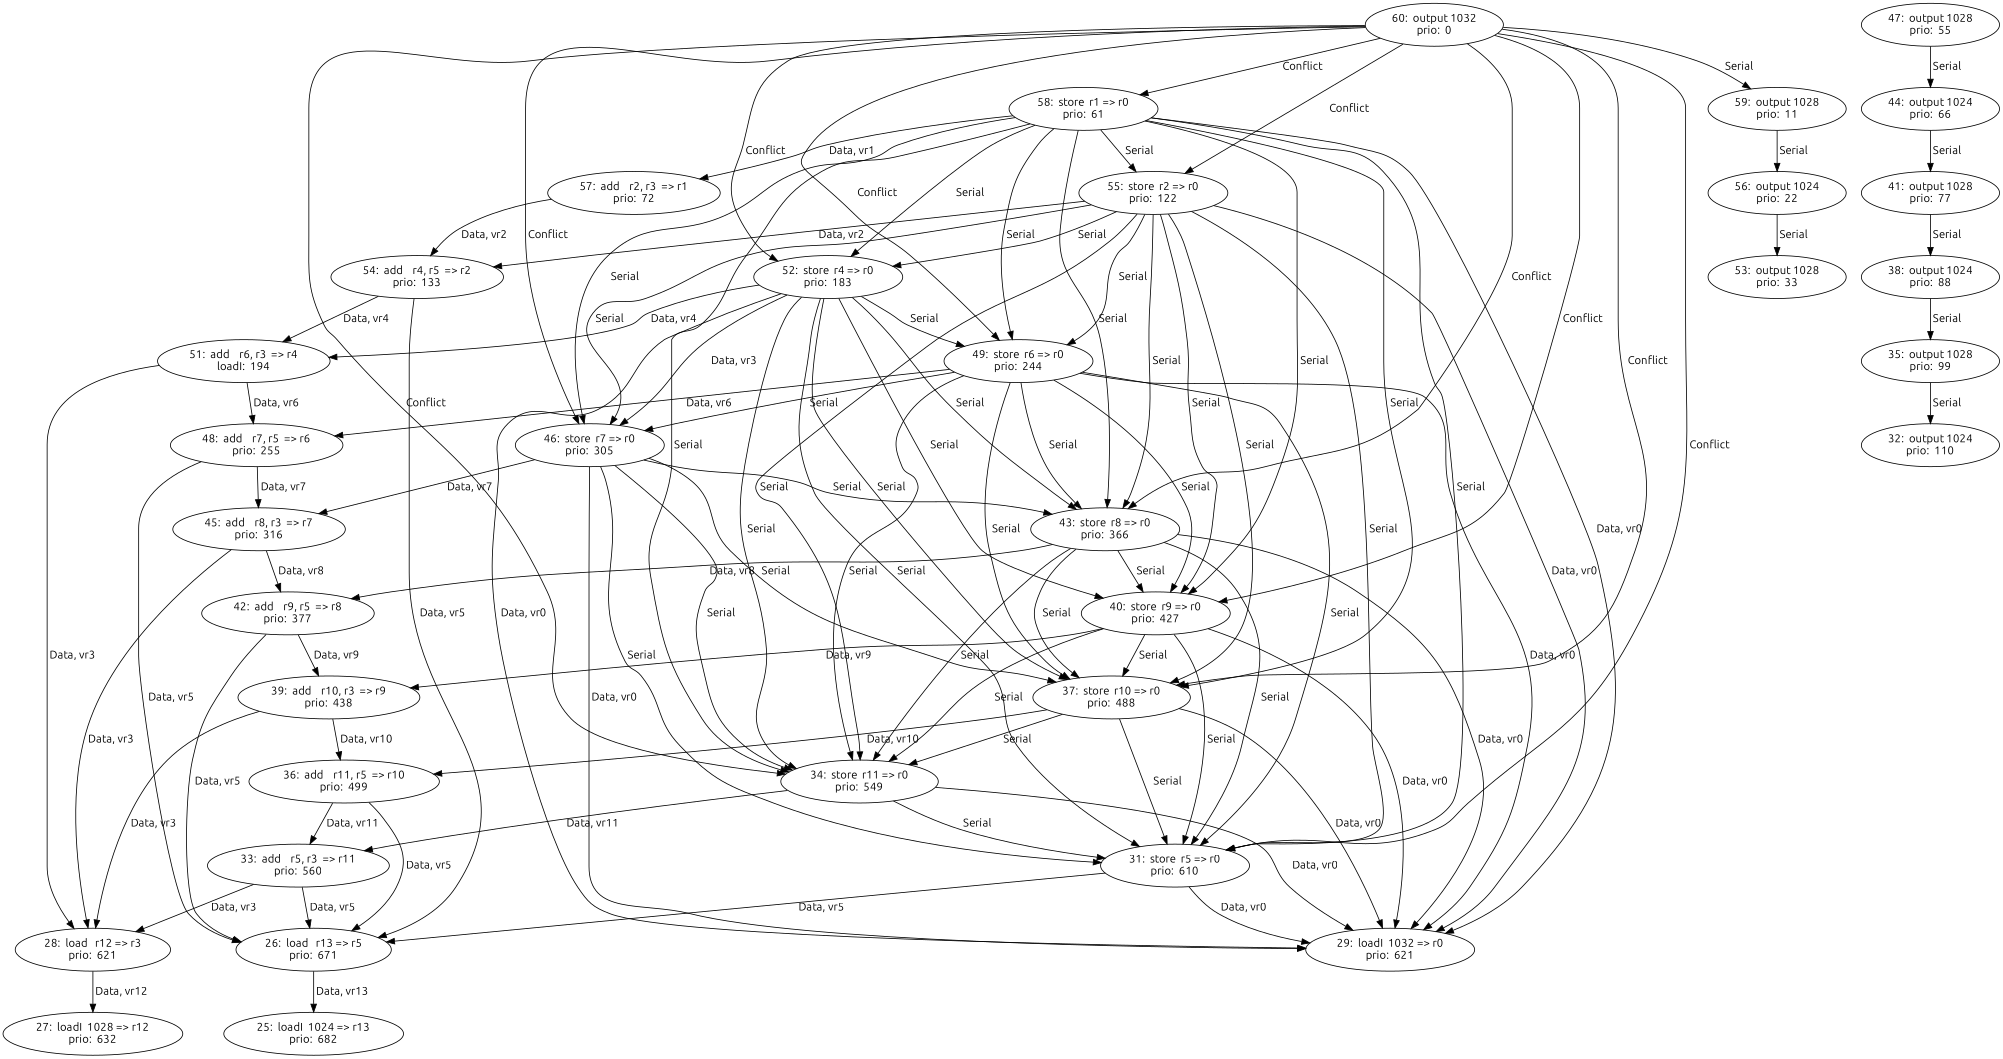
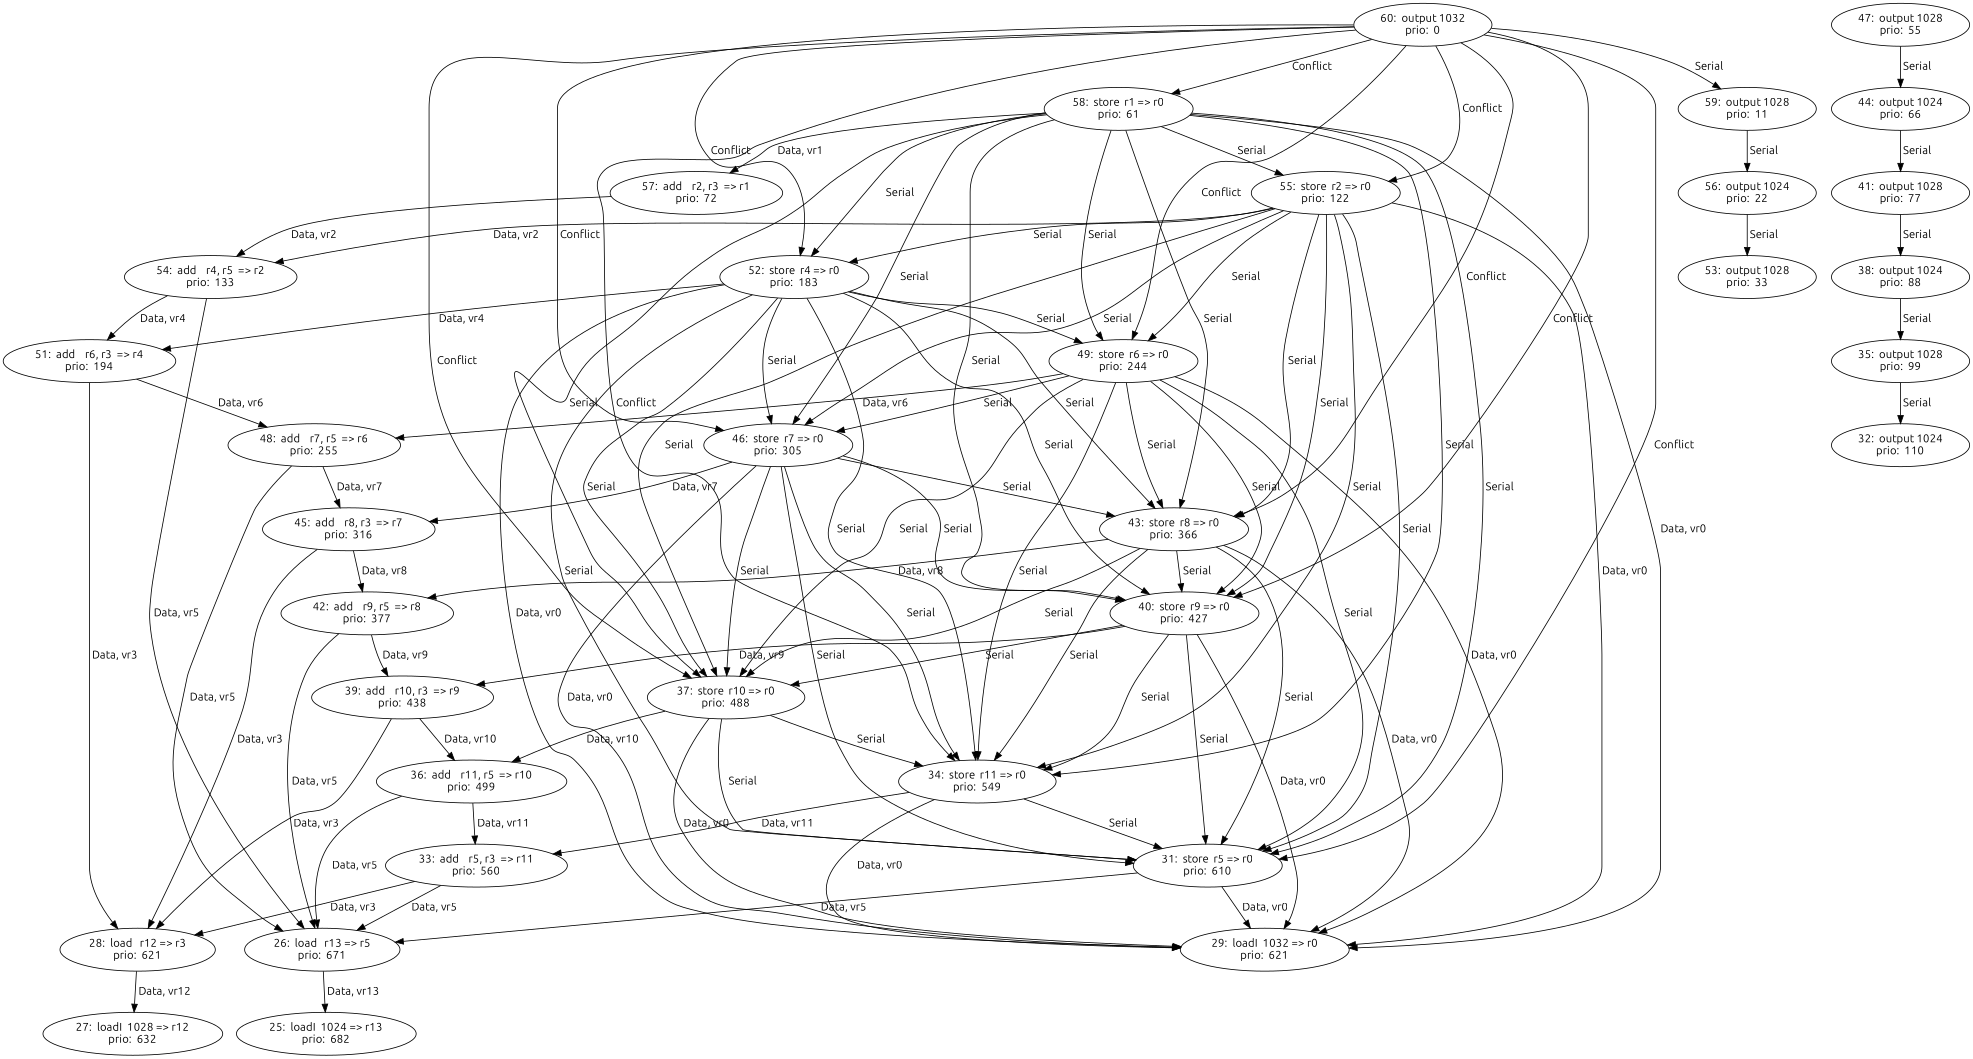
(244, 361) -> (89, 361)
(733, 361) -> (782, 361)
none -> (942, 575)
